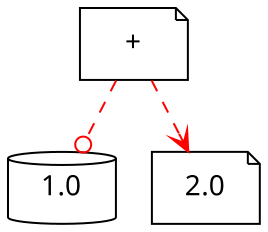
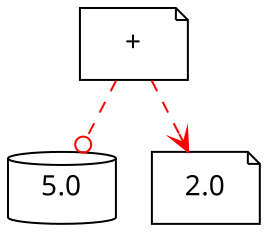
(62, 188) -> (62, 188)
